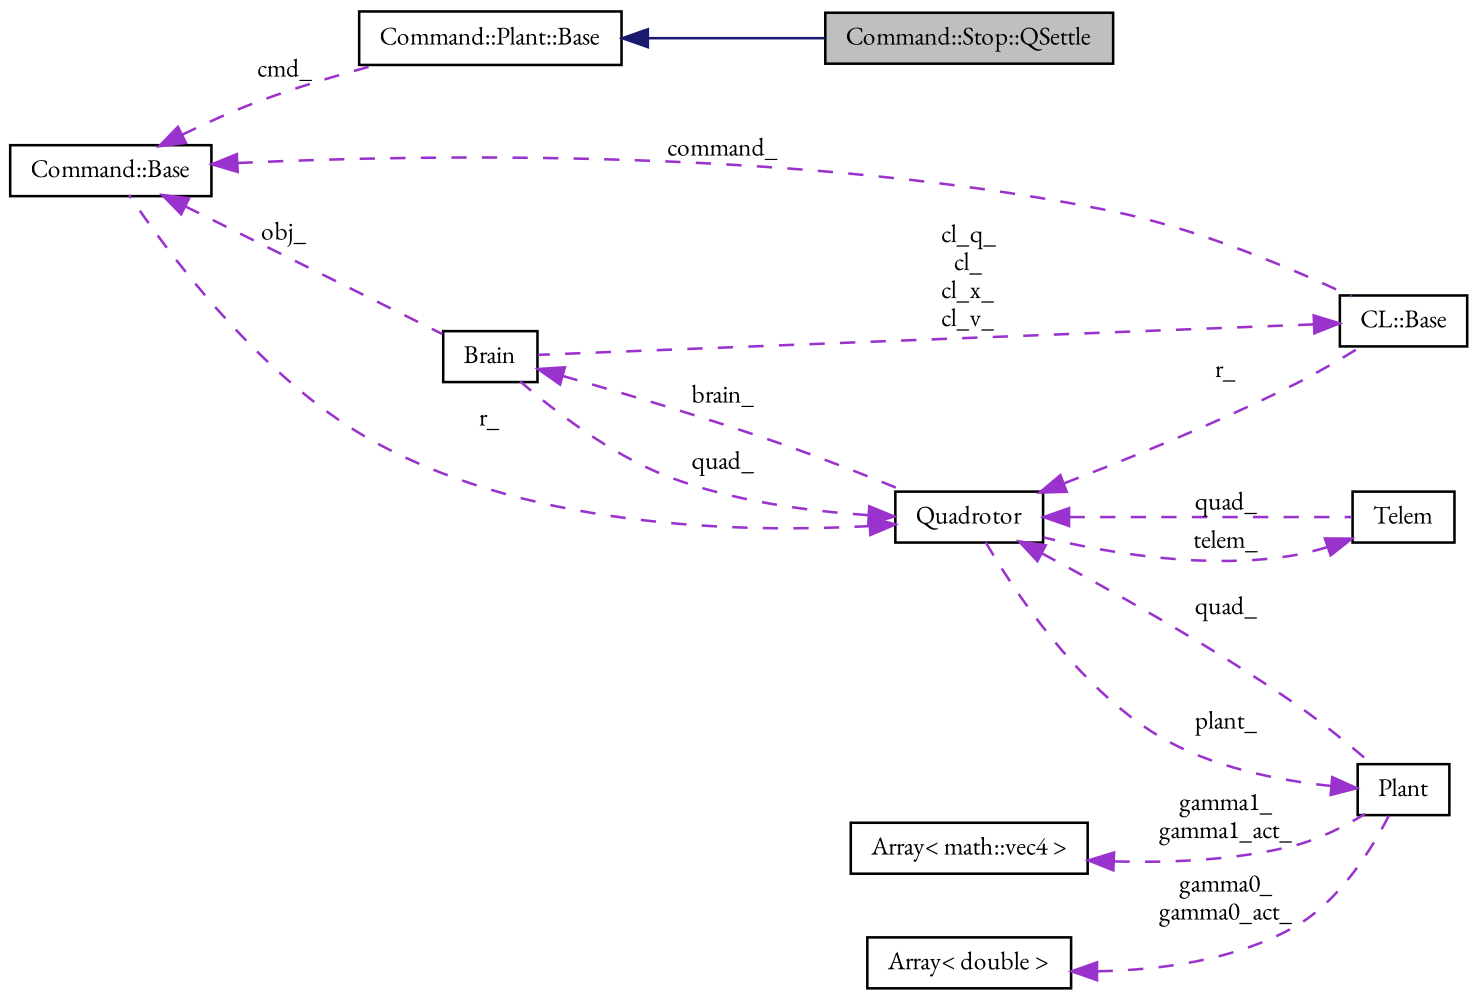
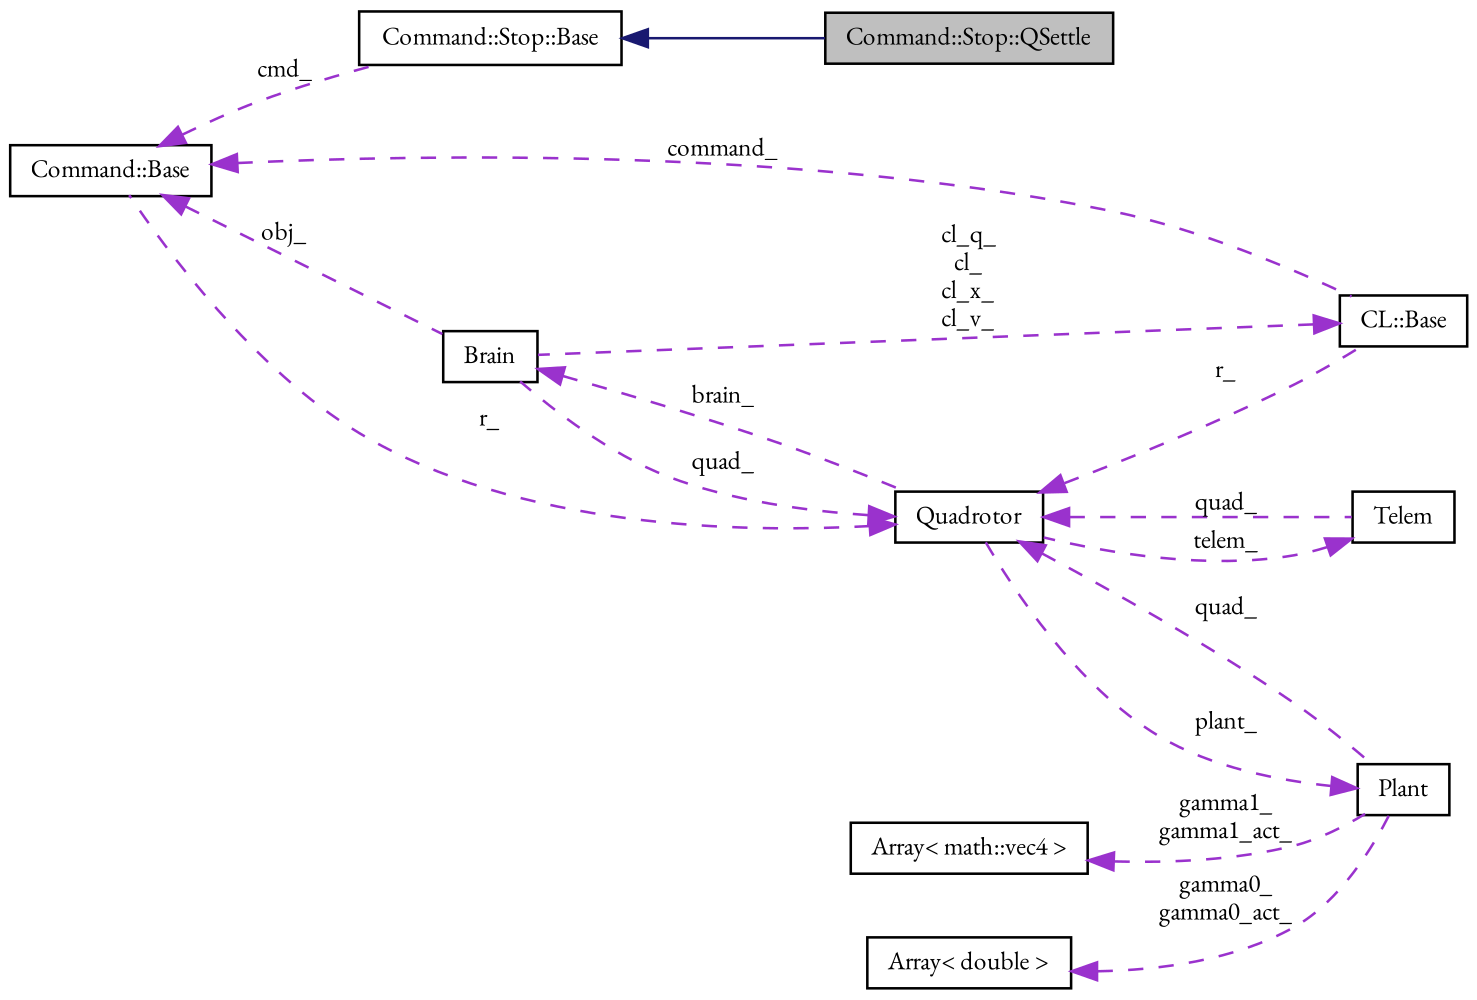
(490, 38) -> (490, 38)
